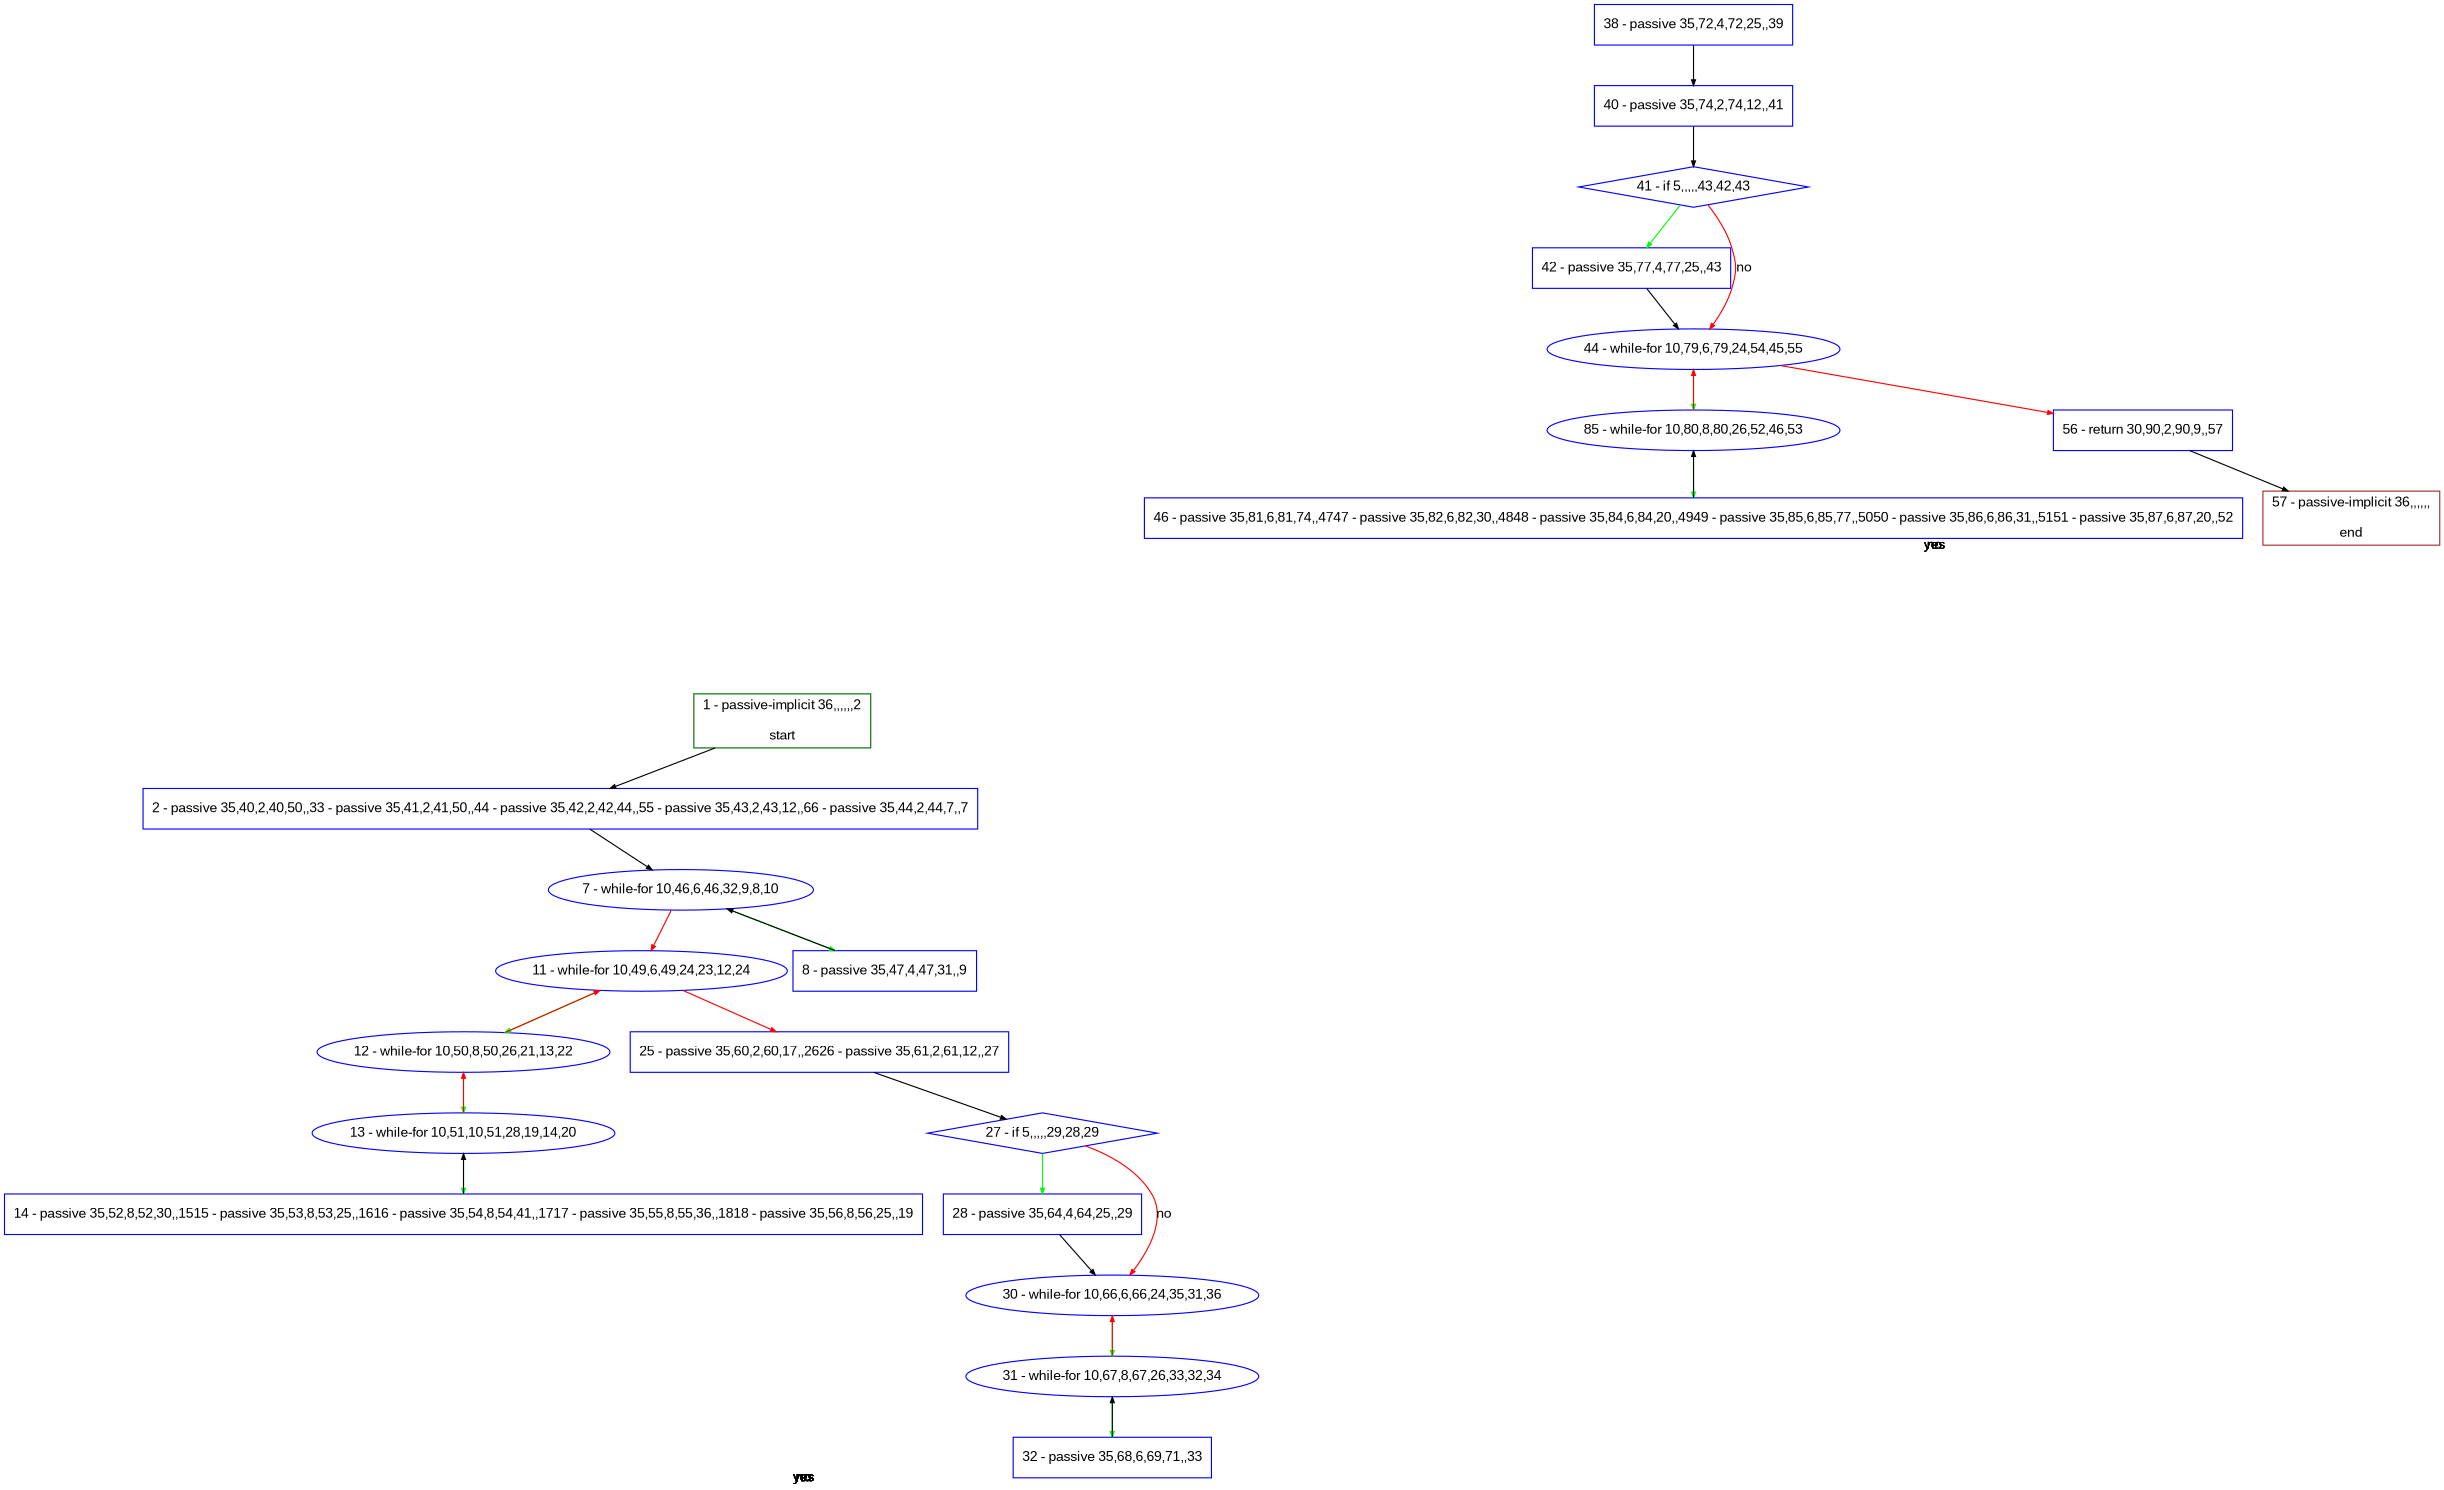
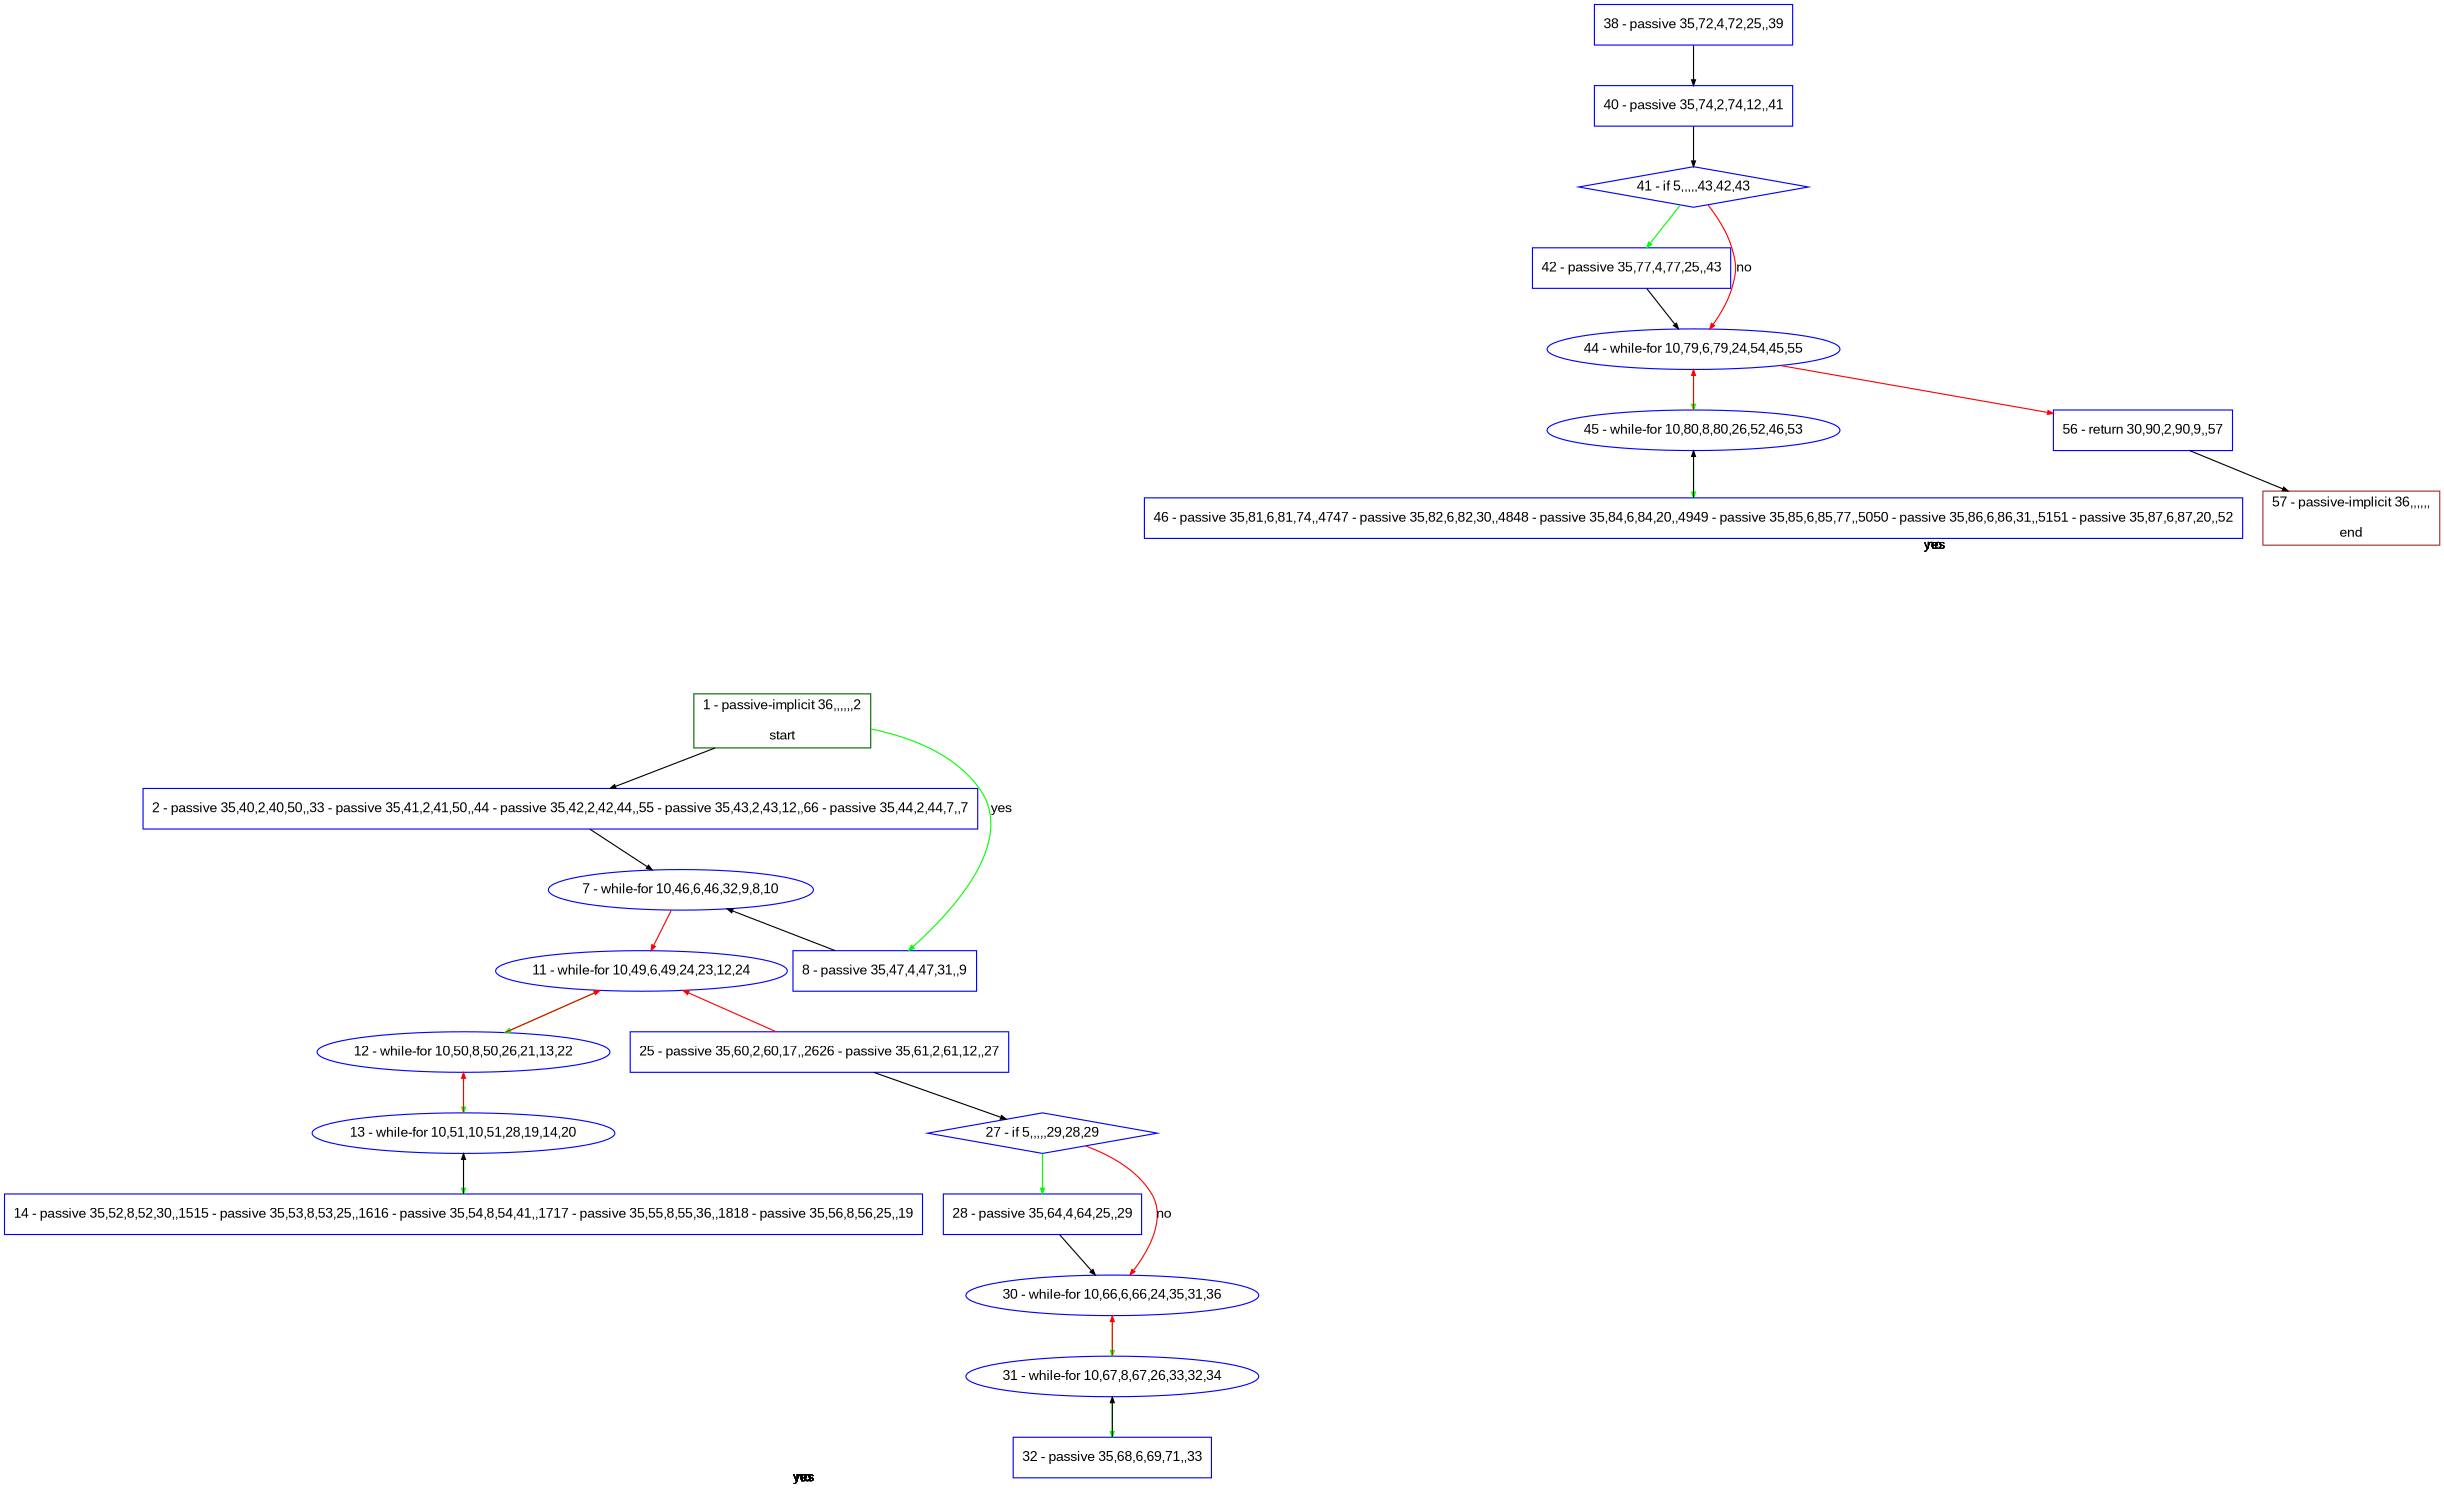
(1694, 430) -> (1694, 430)
(778, 929) -> (990, 817)
(727, 1010) -> (732, 1012)
